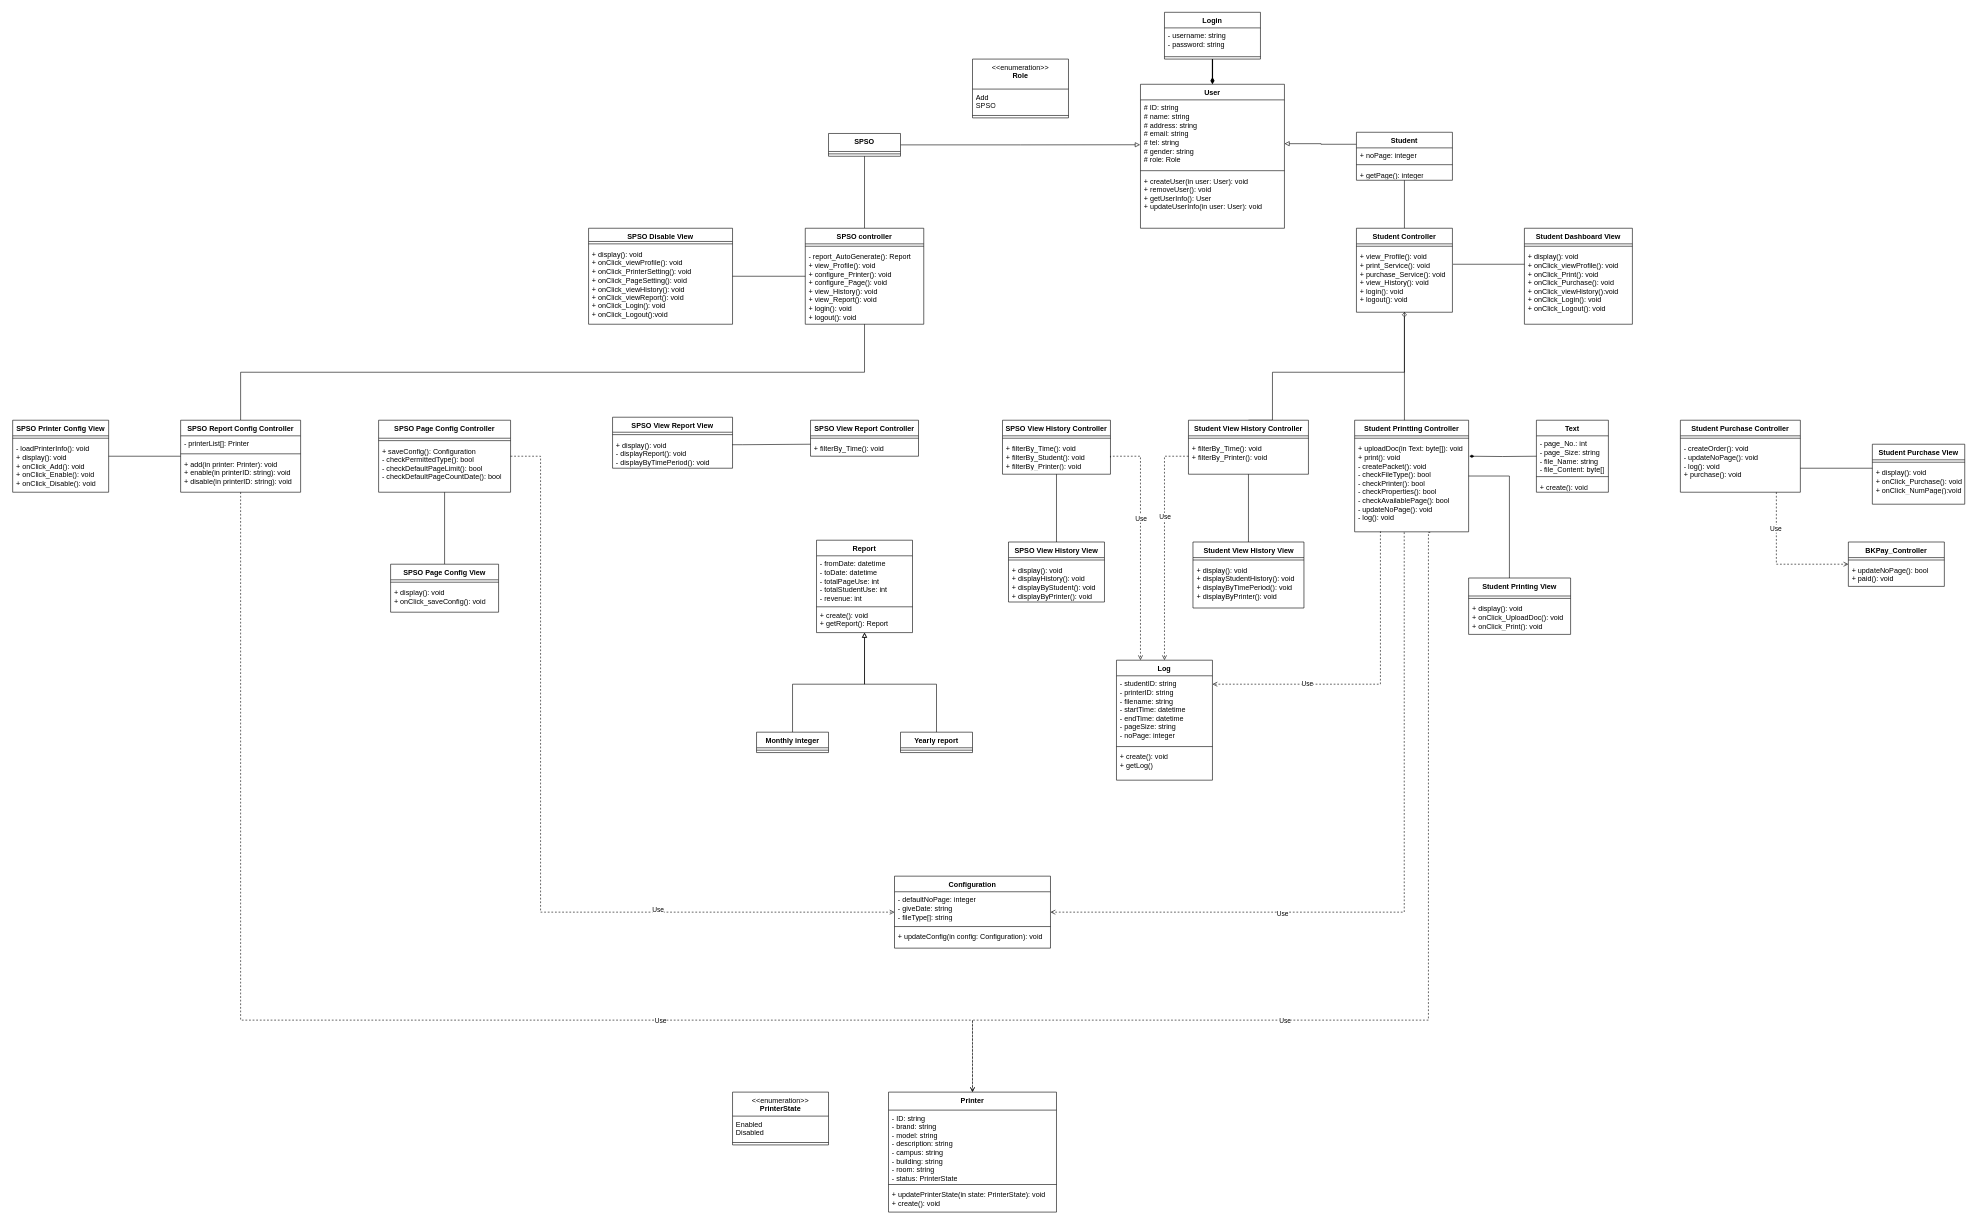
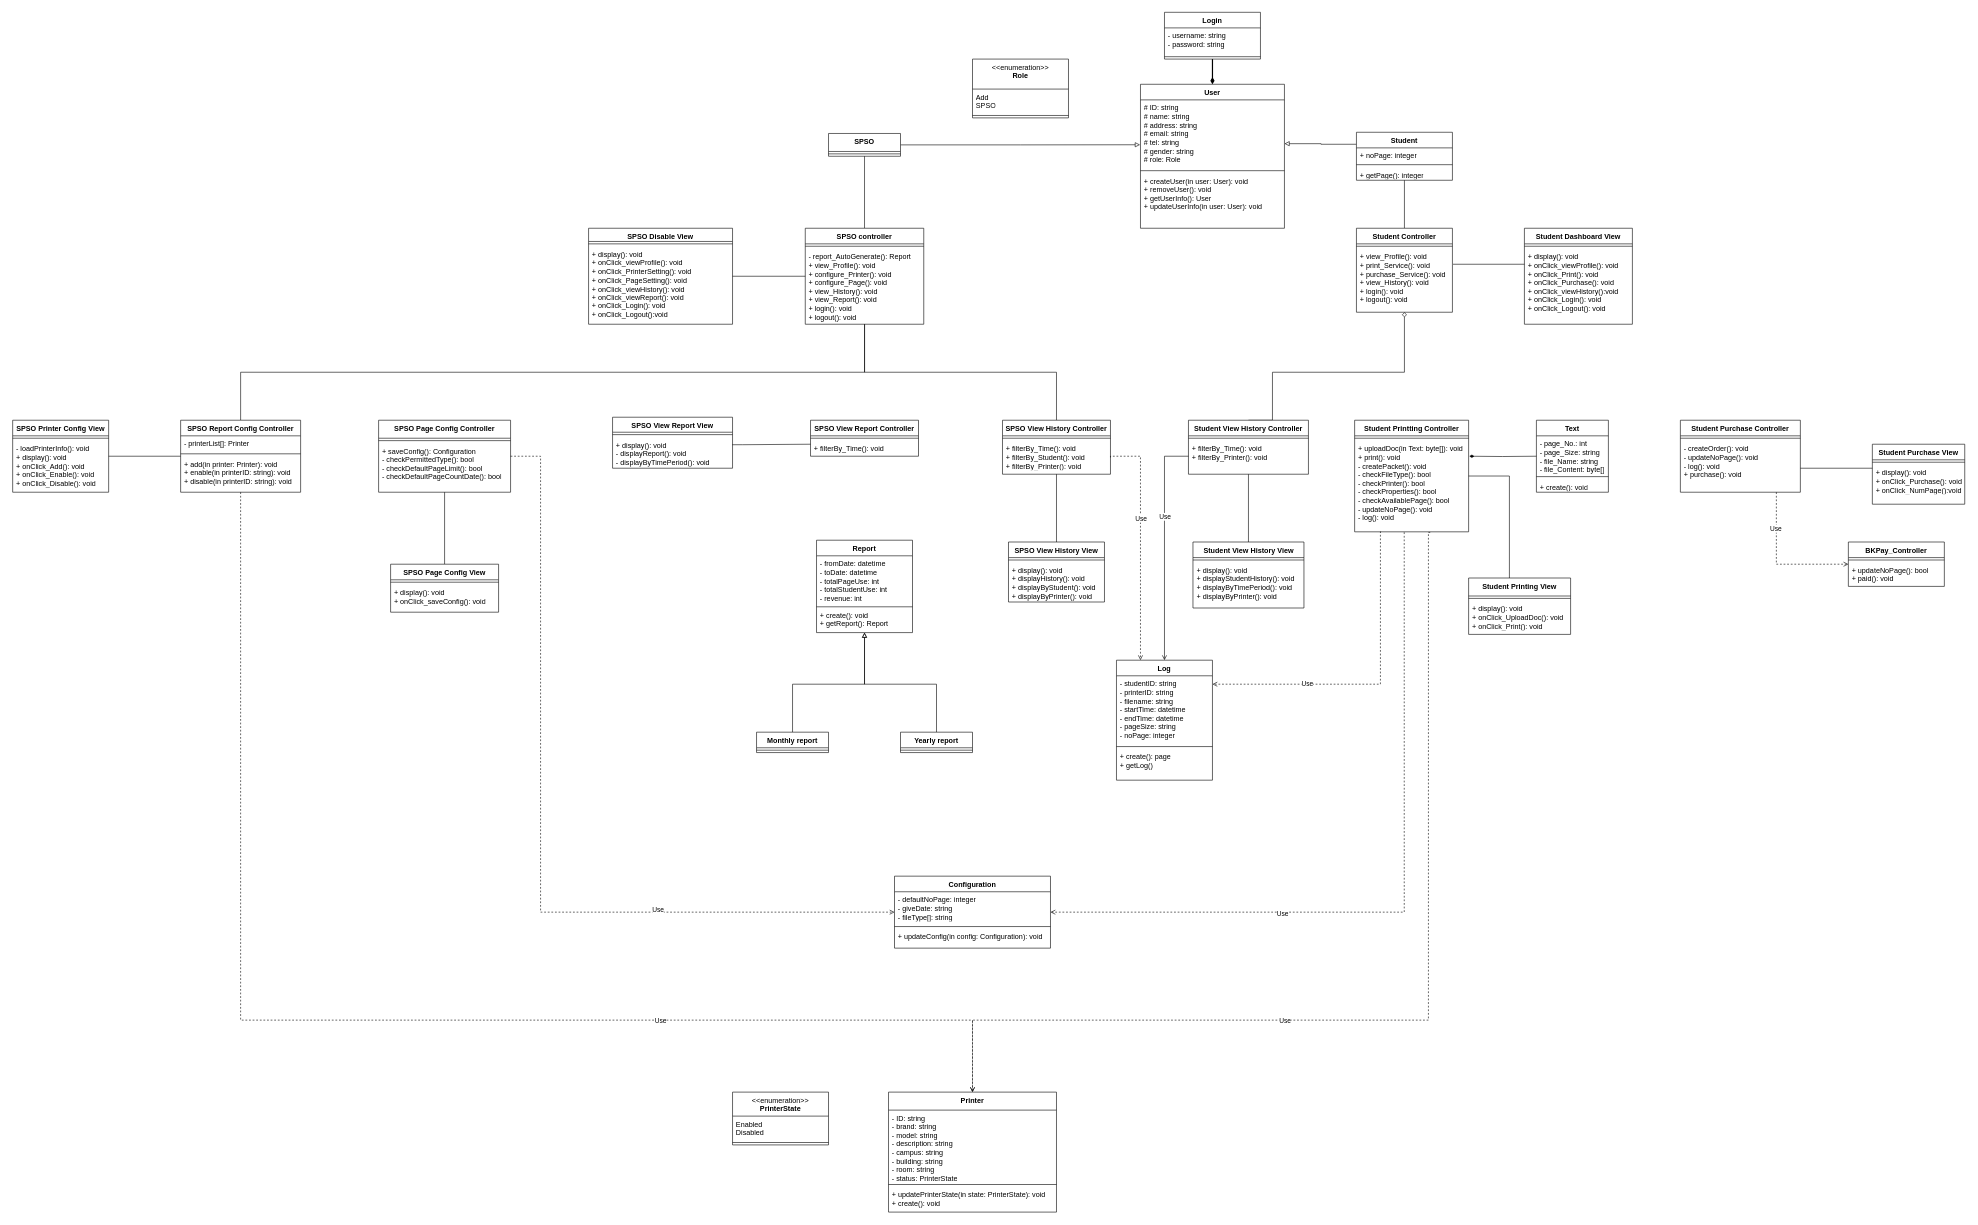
none -> (986, 372)
(1404, 398) -> none
(1164, 547) -> (1164, 547)
(792, 741) -> (792, 741)
(1148, 762) -> (1149, 762)
